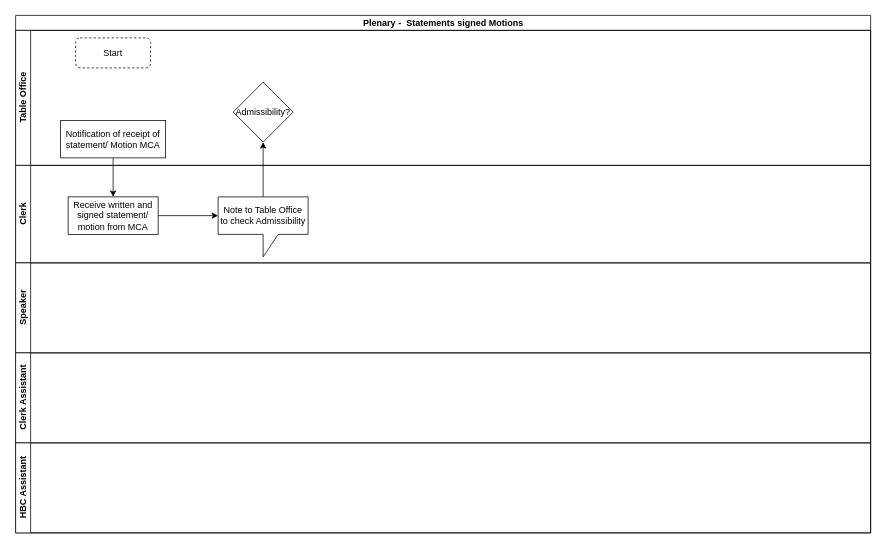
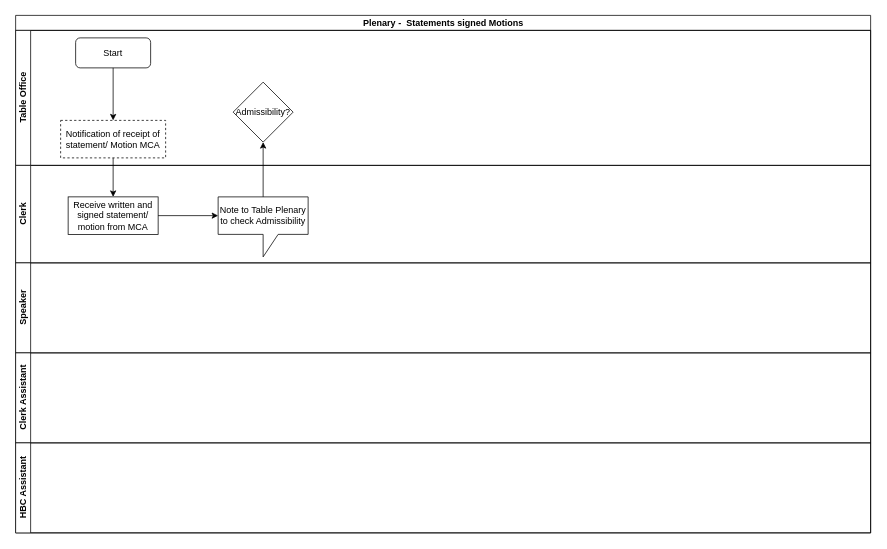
(113, 53) -> (113, 53)
none -> (113, 114)
(113, 139) -> (113, 139)
(263, 216) -> (263, 216)
